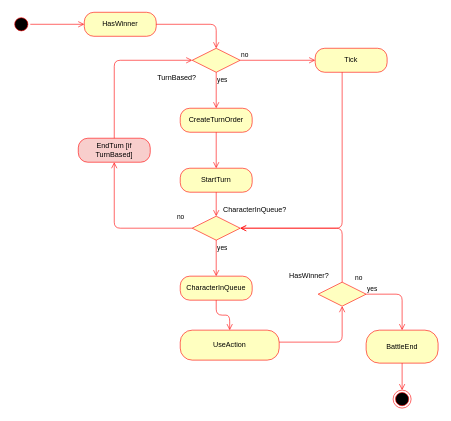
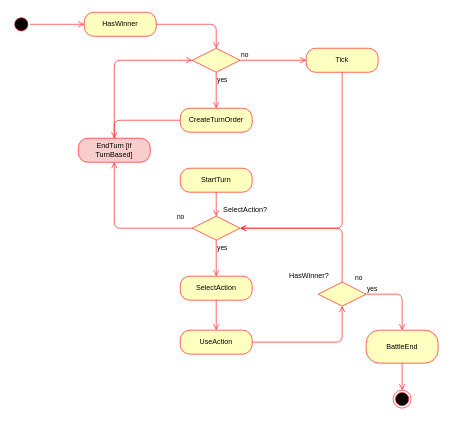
(351, 60) -> (342, 60)
(180, 78) -> none
(216, 150) -> (148, 120)
(258, 210) -> (248, 210)
(216, 288) -> (216, 288)
(230, 345) -> (216, 342)
